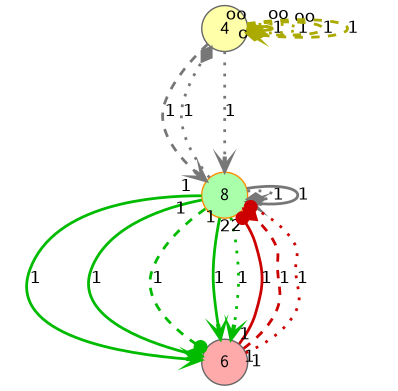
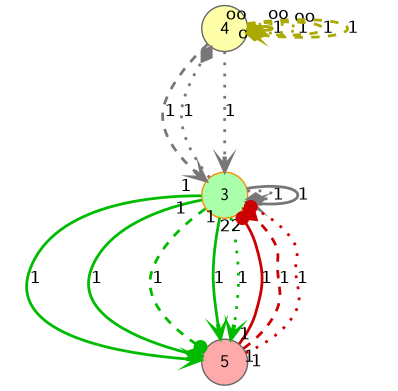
(225, 195) -> (225, 195)
(225, 362) -> (225, 362)
